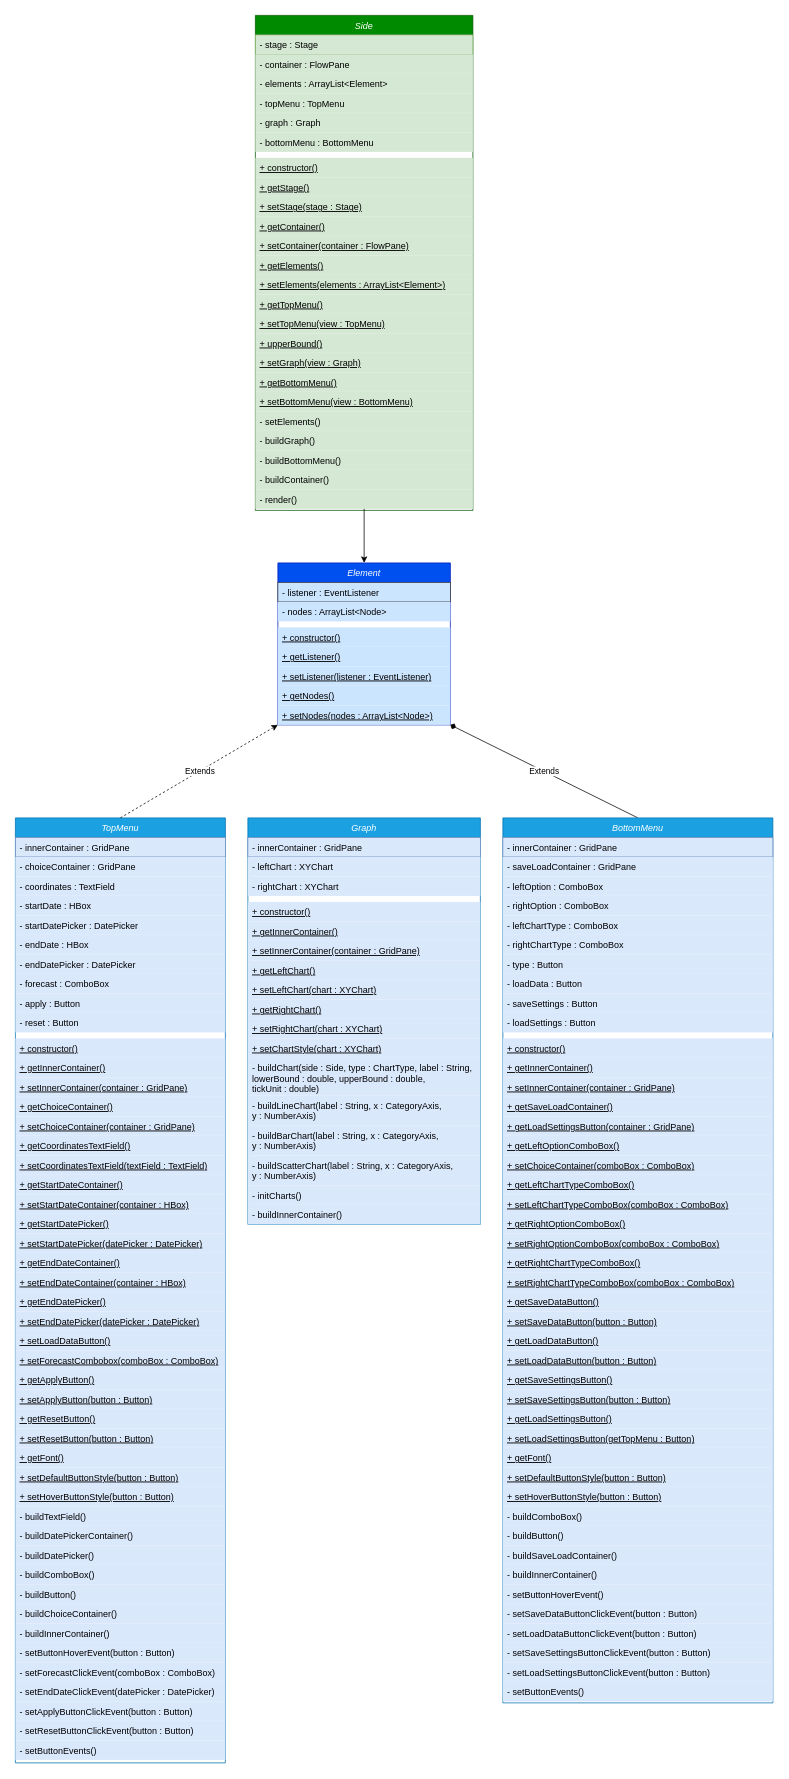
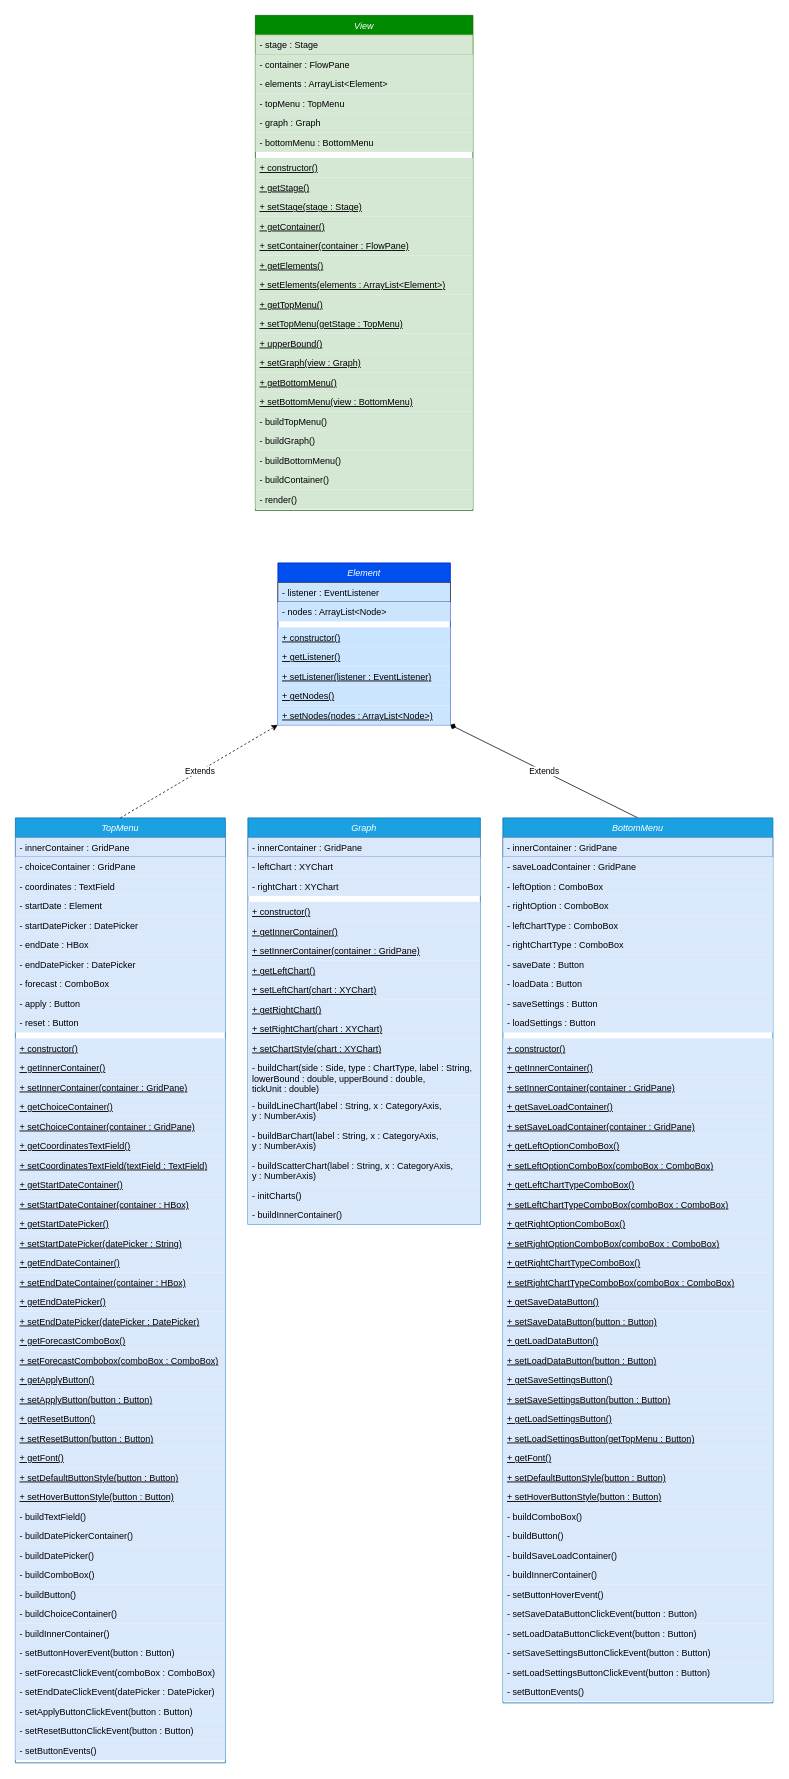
(364, 26) -> (364, 26)
(324, 324) -> (335, 324)
(295, 422) -> (296, 422)
(364, 556) -> none
(60, 906) -> (67, 906)
(540, 965) -> (550, 965)
(612, 1127) -> (610, 1127)
(603, 1166) -> (612, 1166)
(125, 1244) -> (115, 1244)
(71, 1341) -> (76, 1341)
